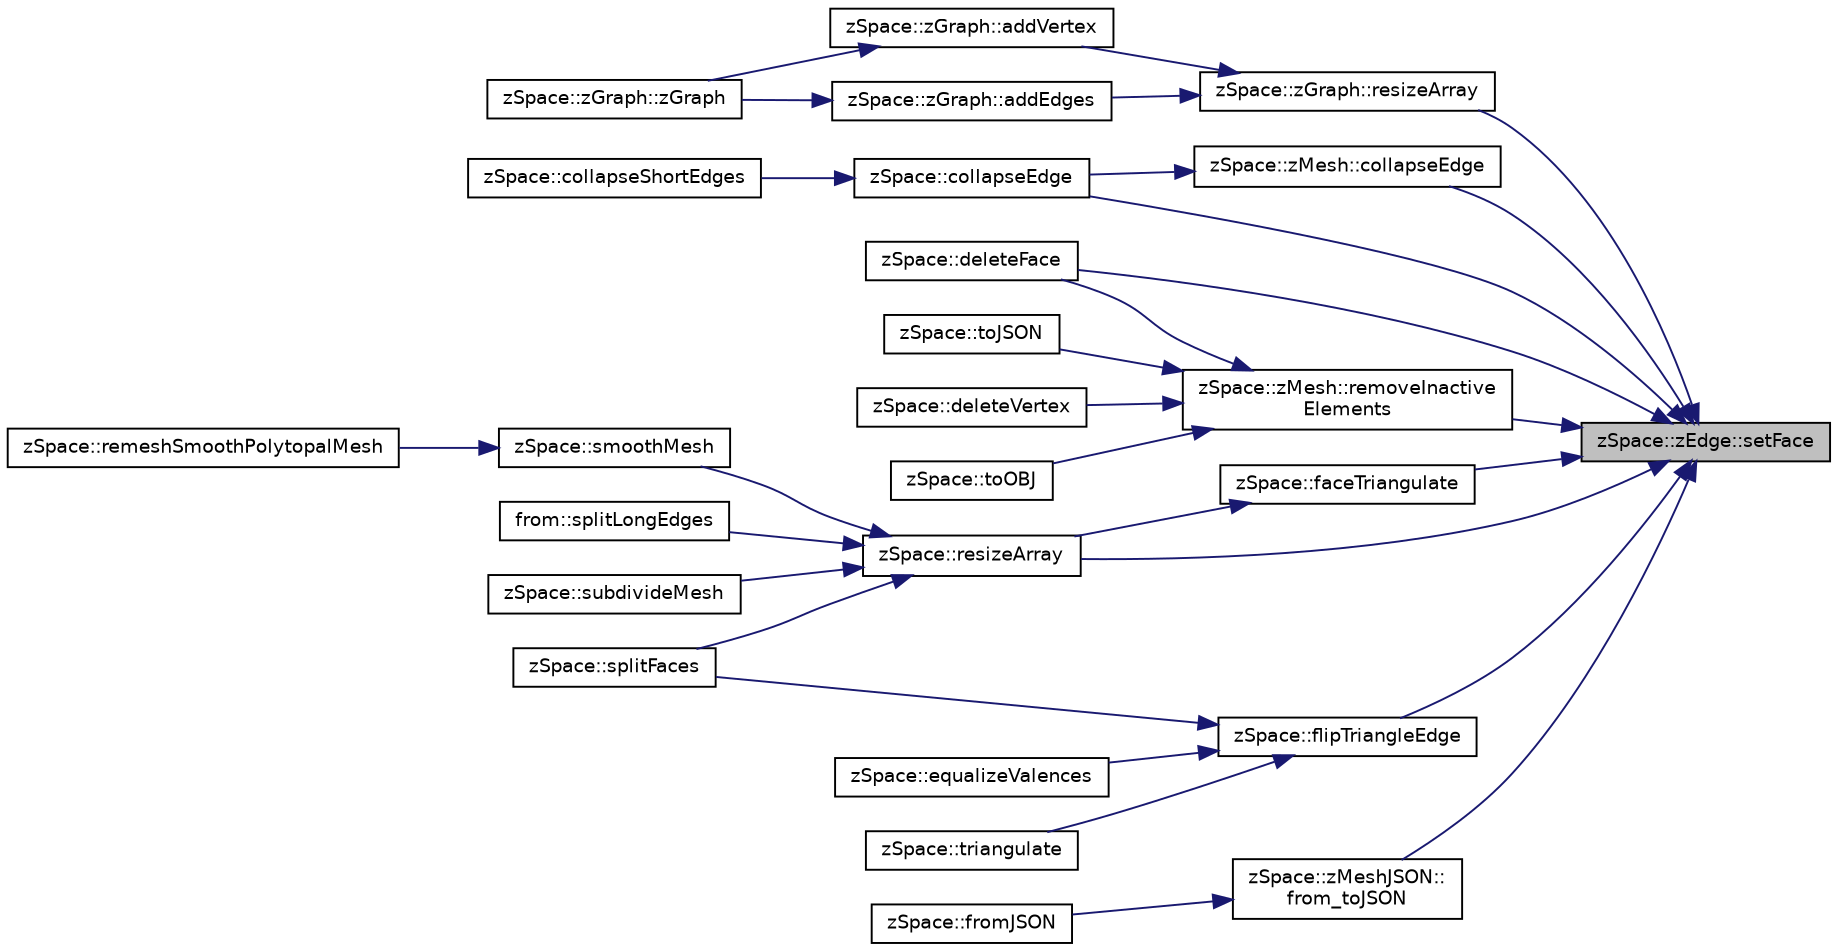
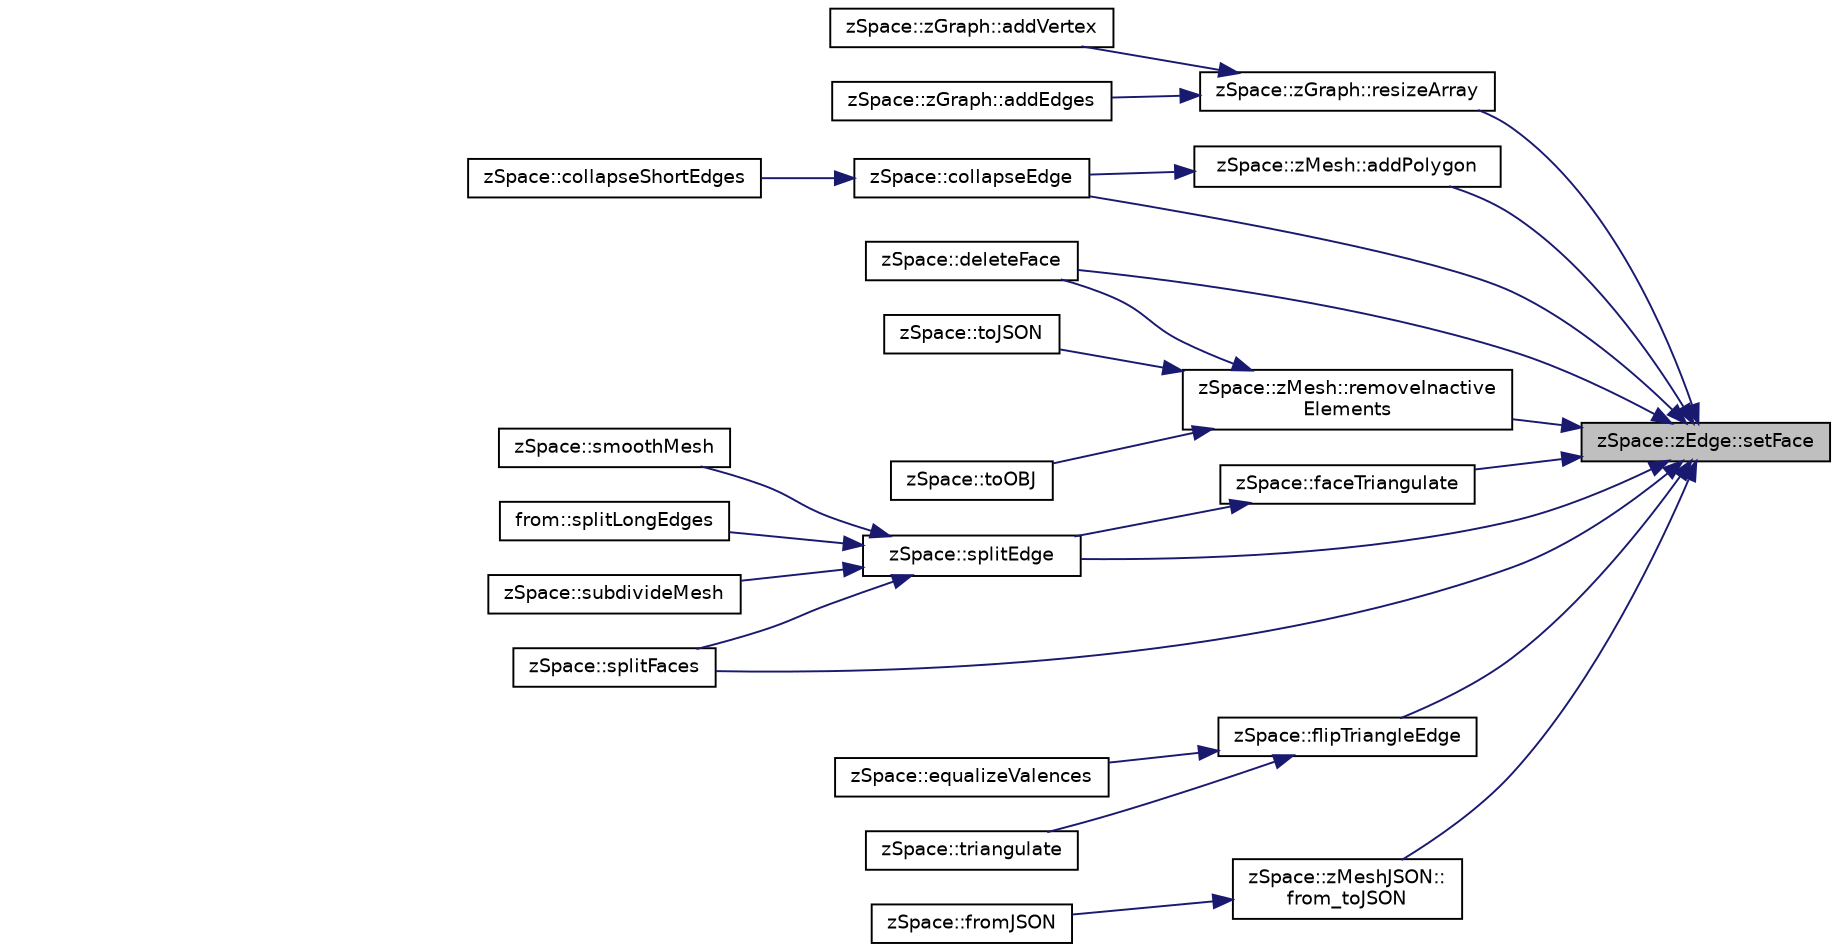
(615, 99) -> none
(1348, 167) -> (1348, 167)
(972, 407) -> none
(203, 448) -> none
(972, 556) -> (972, 556)
(957, 700) -> (1209, 640)
